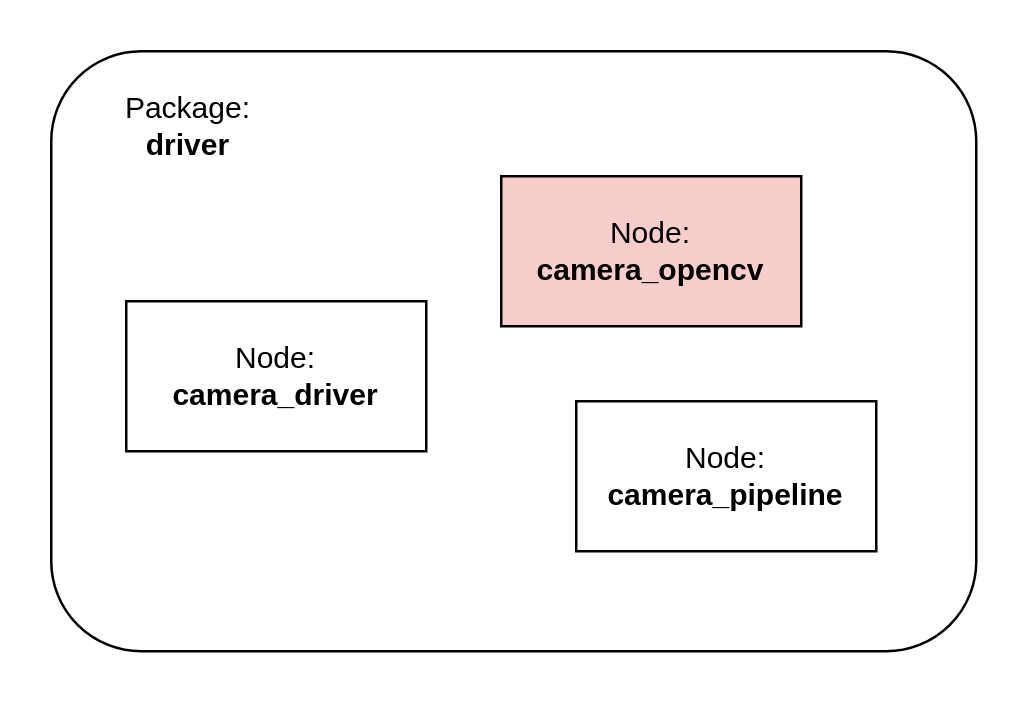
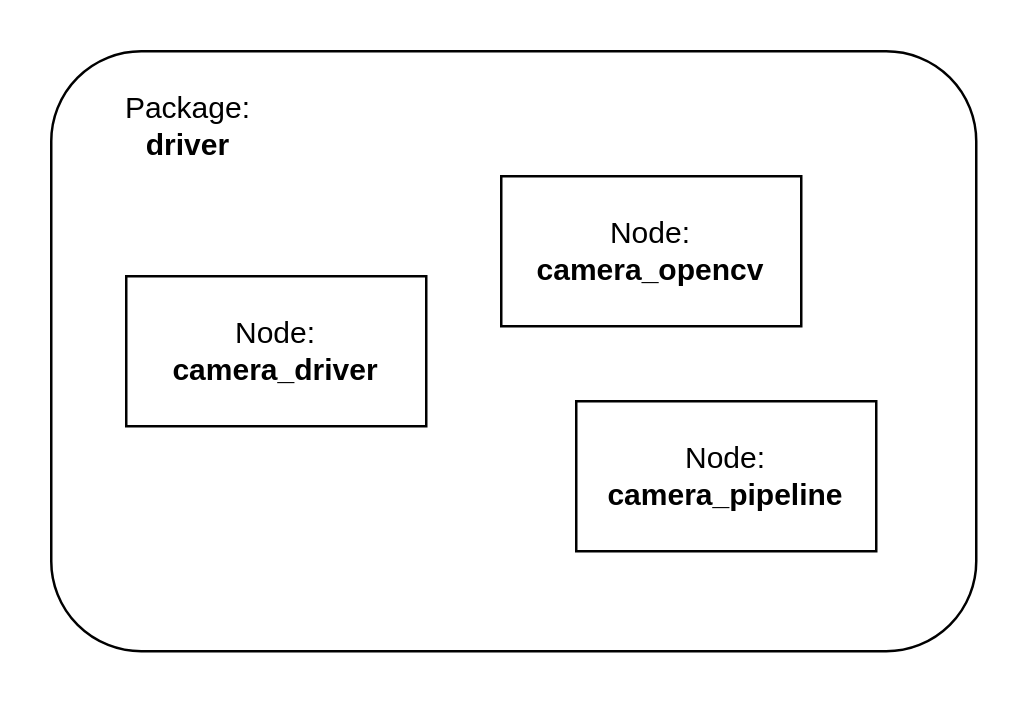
(651, 251) -> (651, 251)
(276, 376) -> (276, 351)
